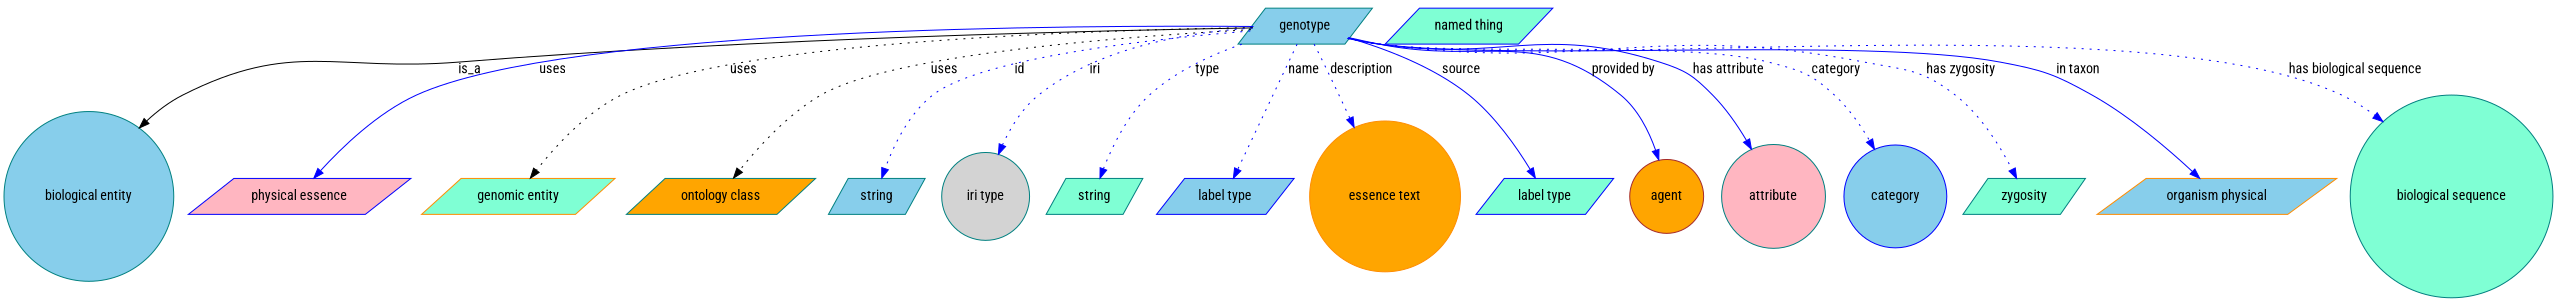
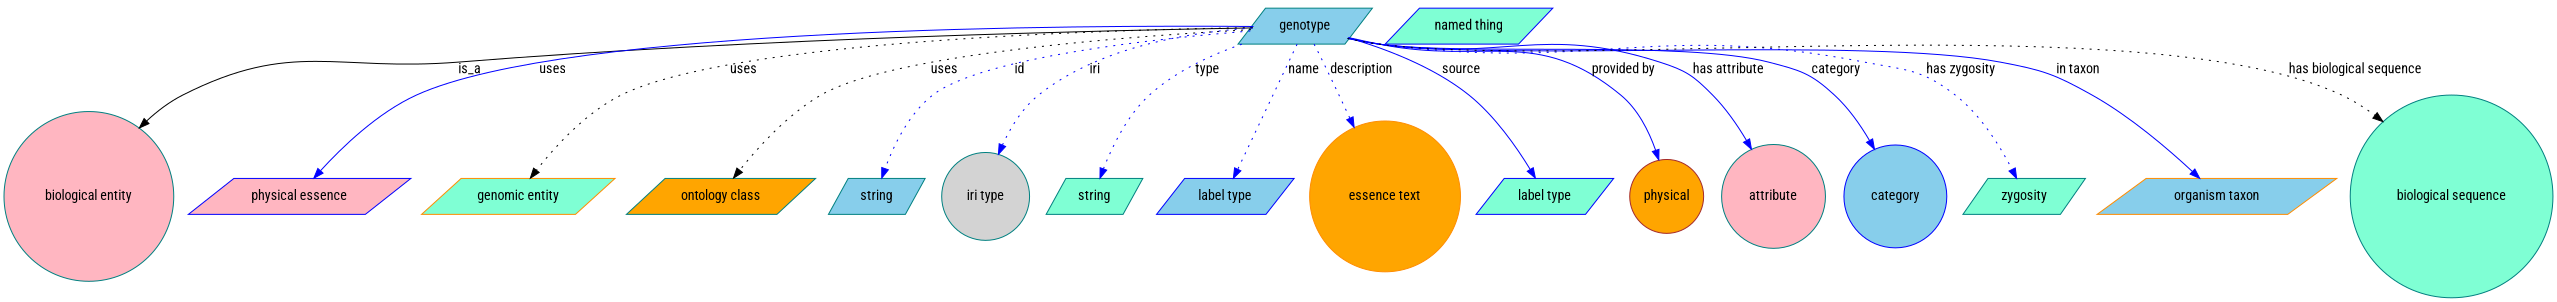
(1892, 46) -> (1892, 46)
(1735, 56) -> (1735, 56)
(89, 196) -> (89, 196)
(1667, 196) -> (1667, 196)
(2217, 196) -> (2217, 196)
